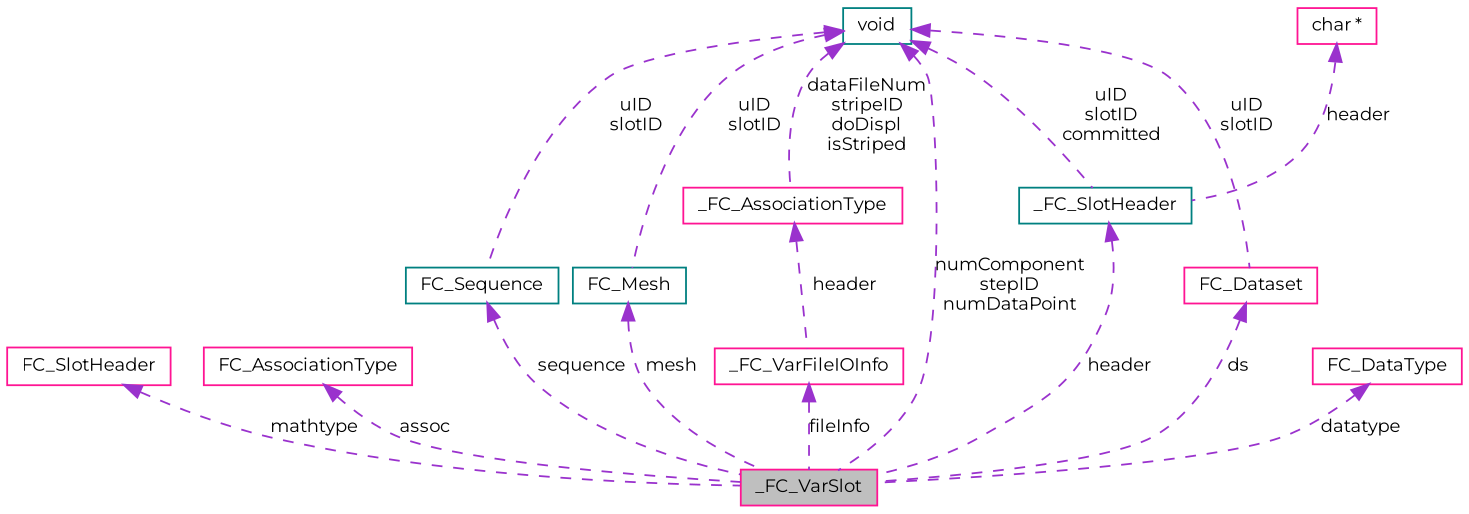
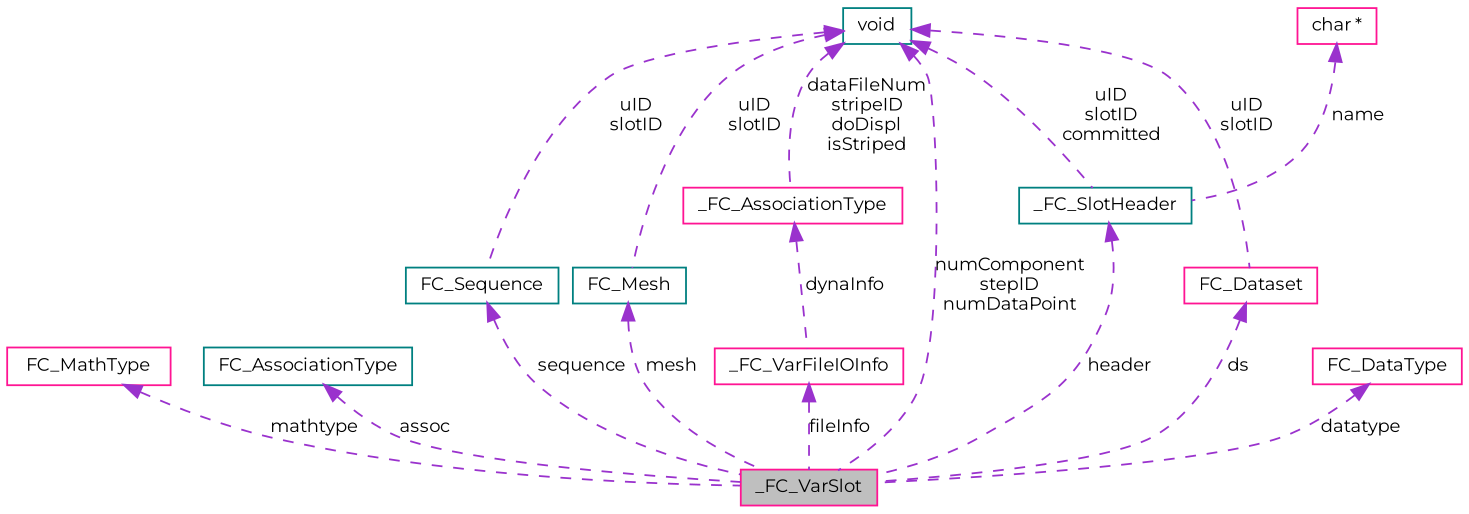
(1359, 116) -> (1359, 116)
(845, 286) -> (845, 286)
(89, 366) -> (89, 366)
(308, 366) -> (308, 366)
